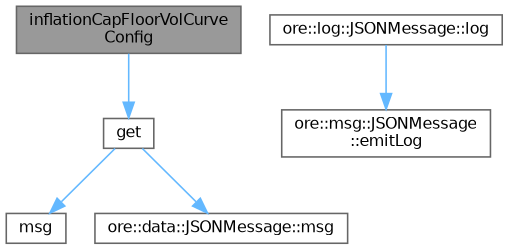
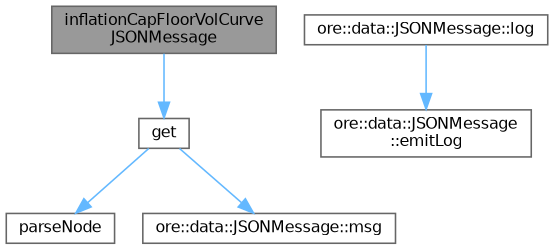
(129, 30) -> (164, 30)
(386, 30) -> (426, 30)
(386, 133) -> (426, 133)
(36, 228) -> (60, 228)
